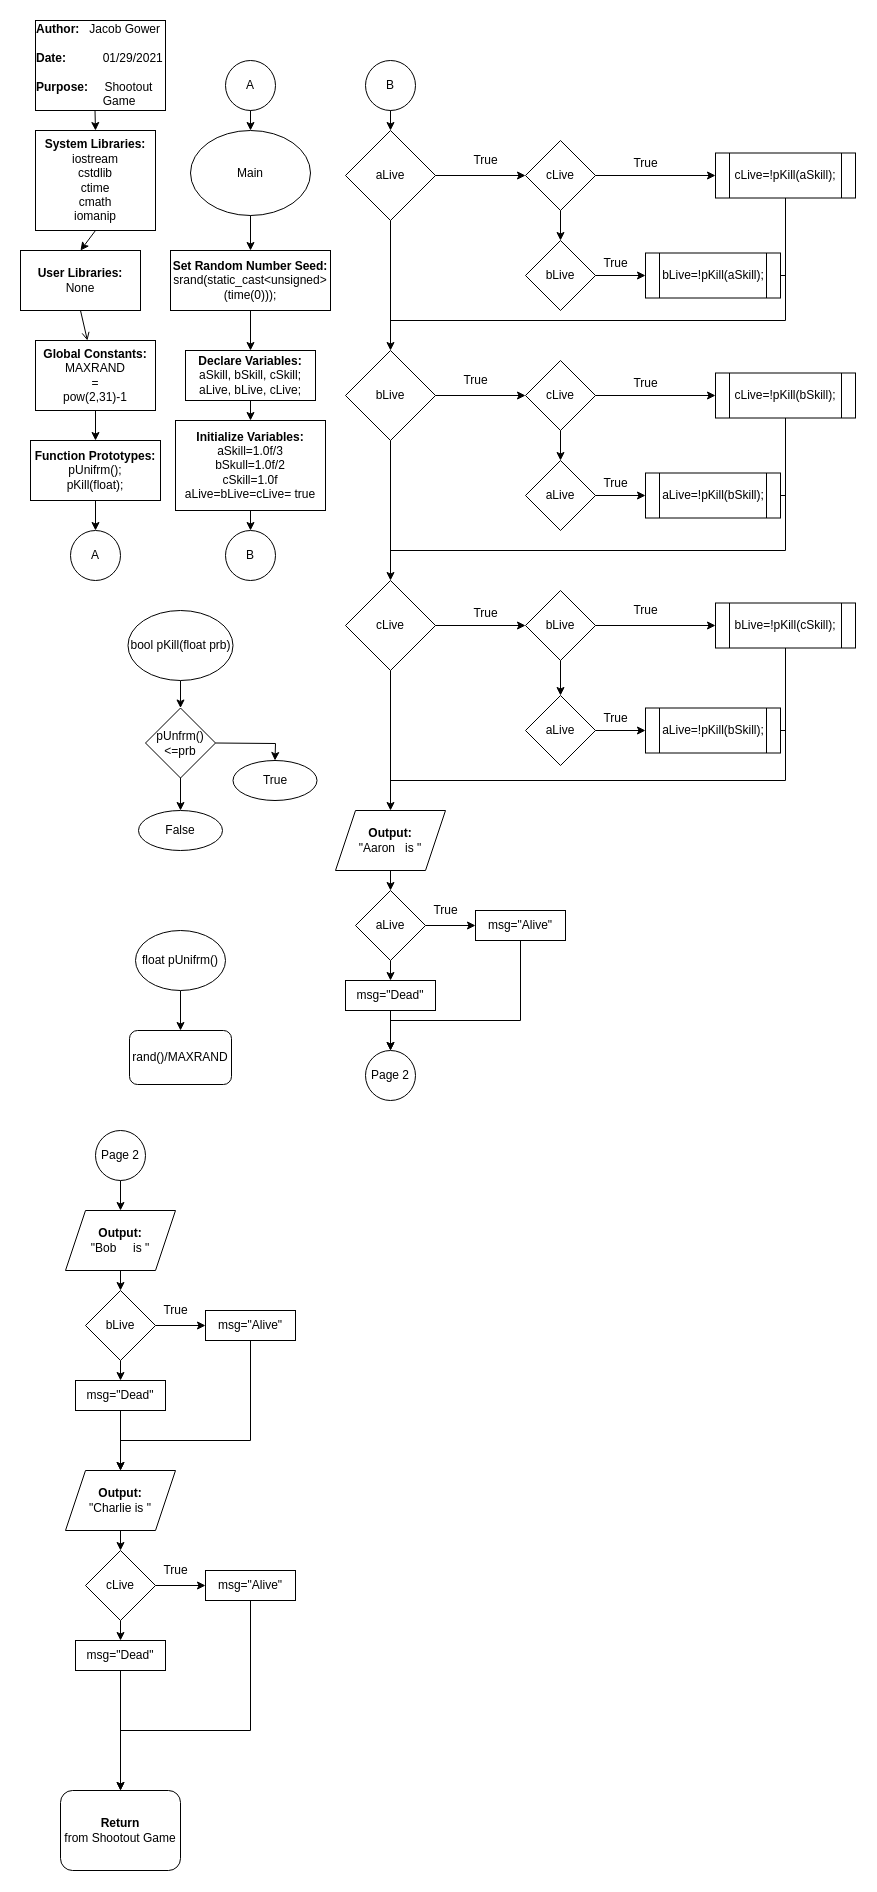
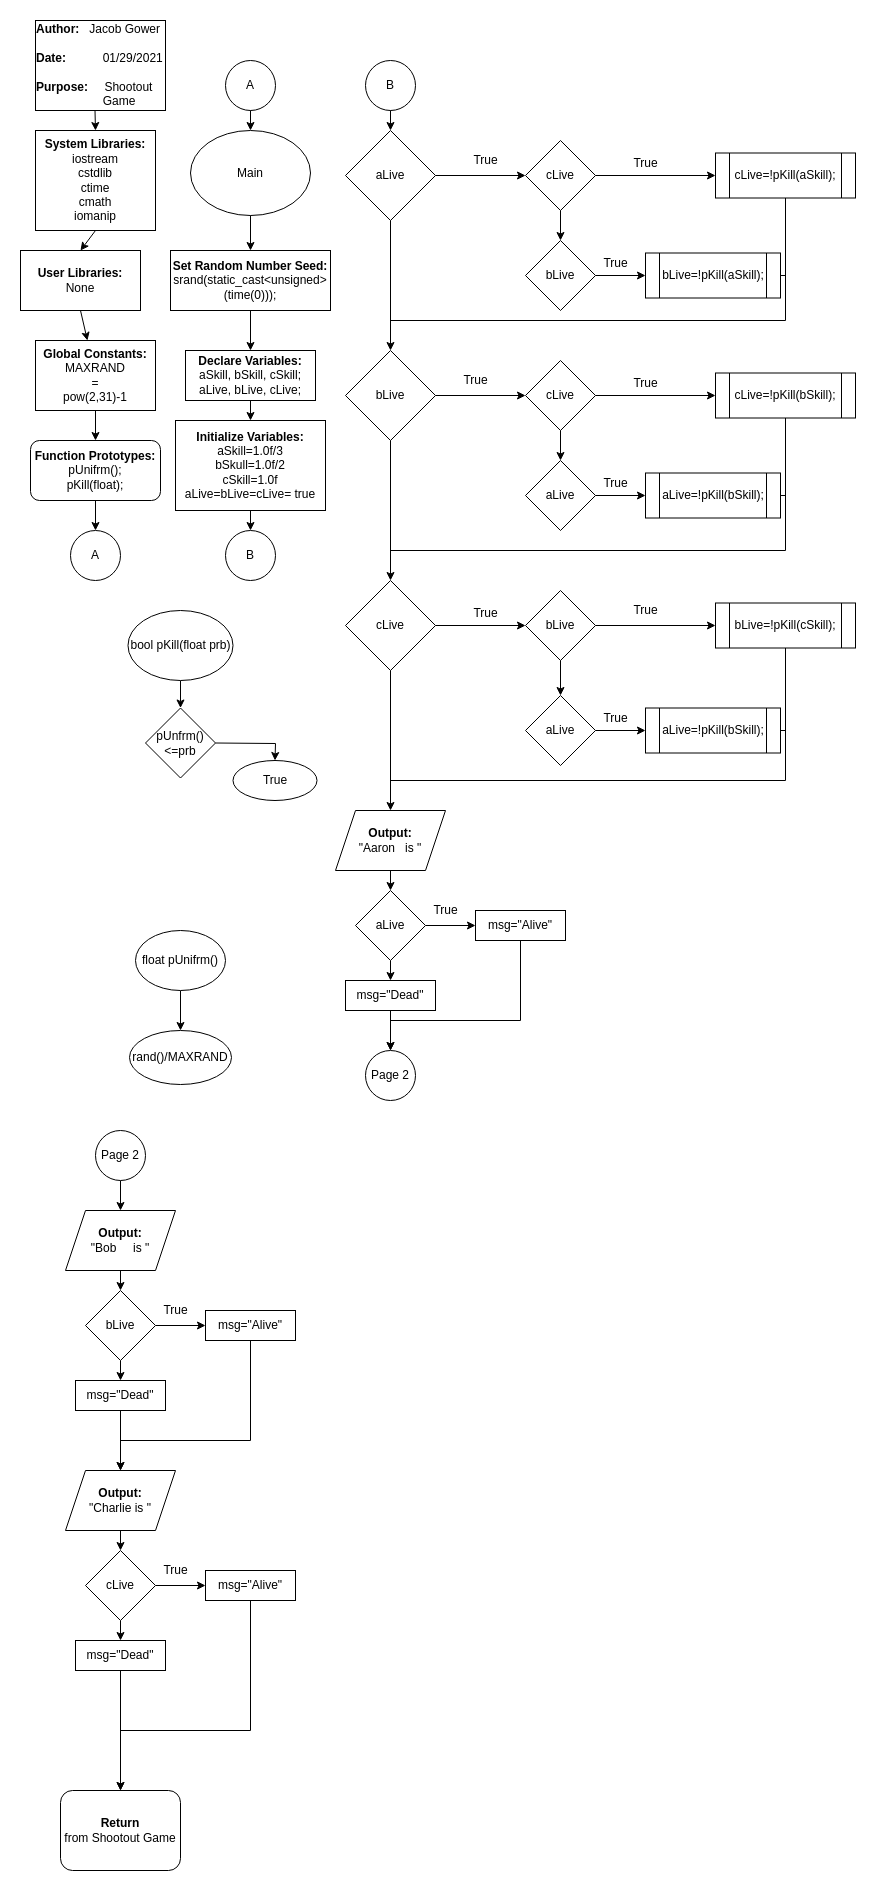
(86, 334) -> (86, 332)
(96, 471) -> (96, 471)
(181, 791) -> none
(181, 831) -> none
(181, 1058) -> (181, 1058)
